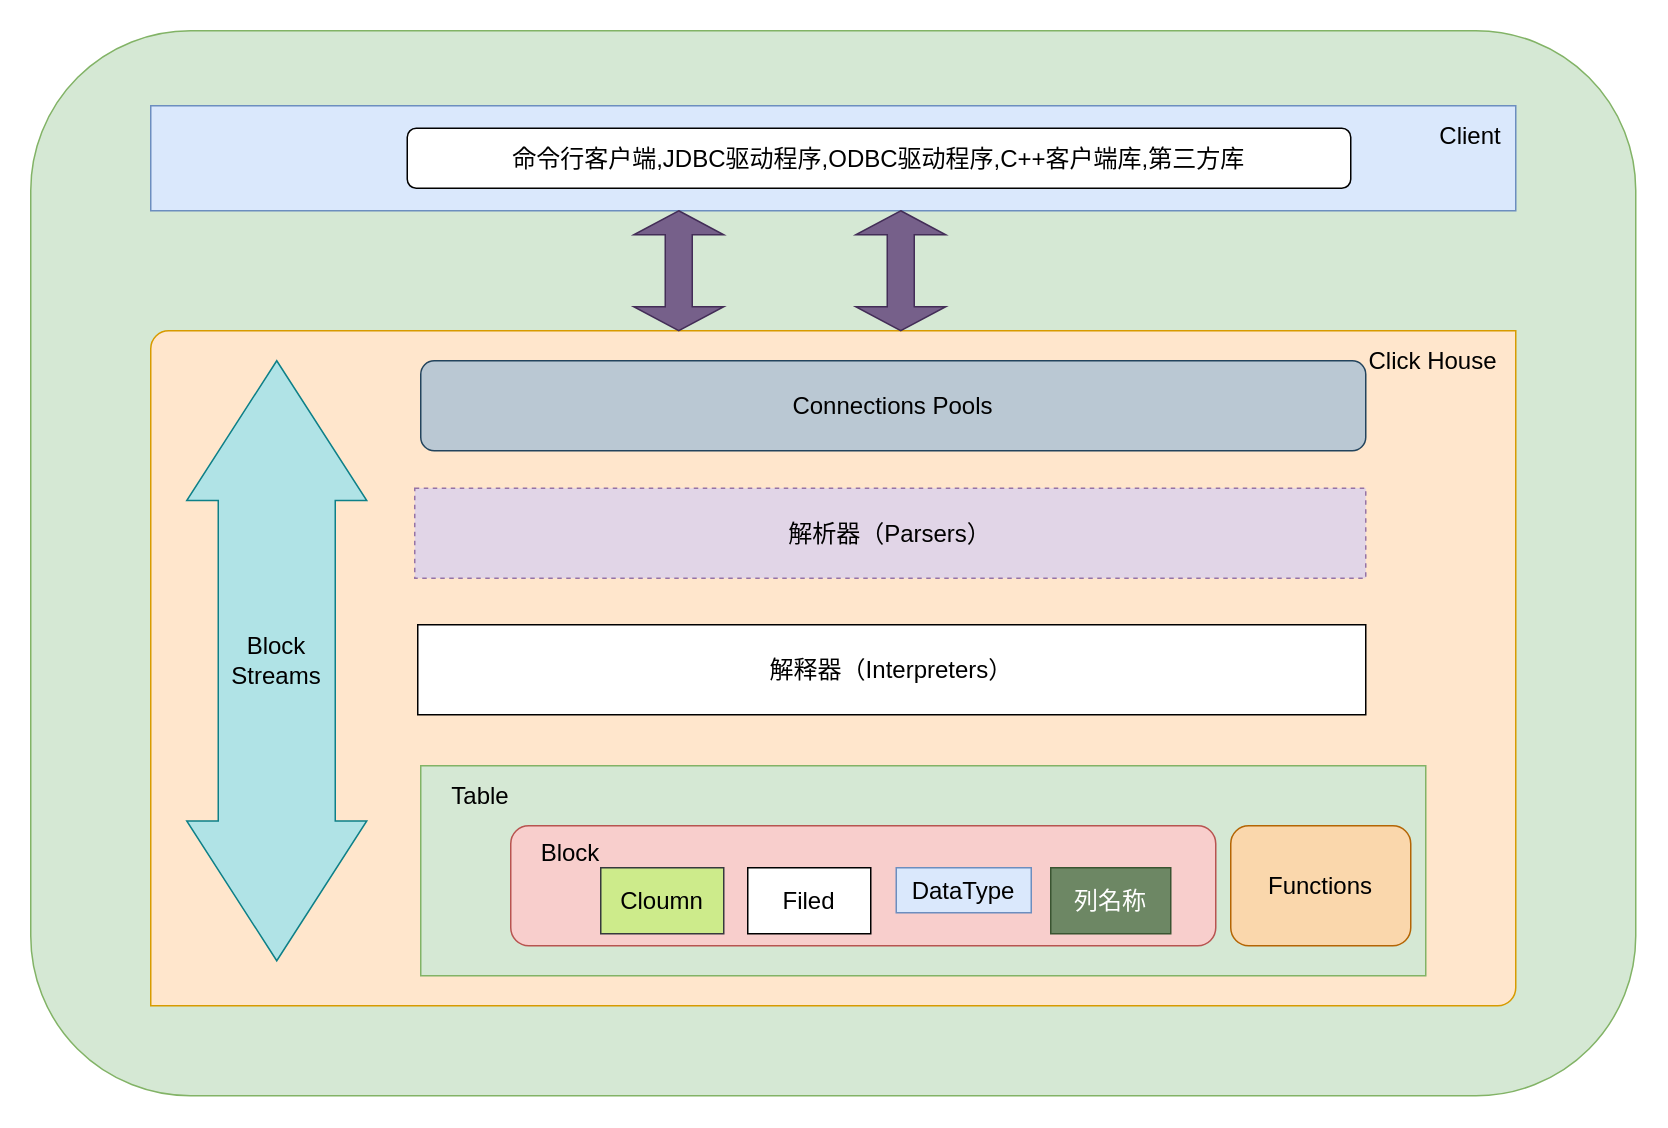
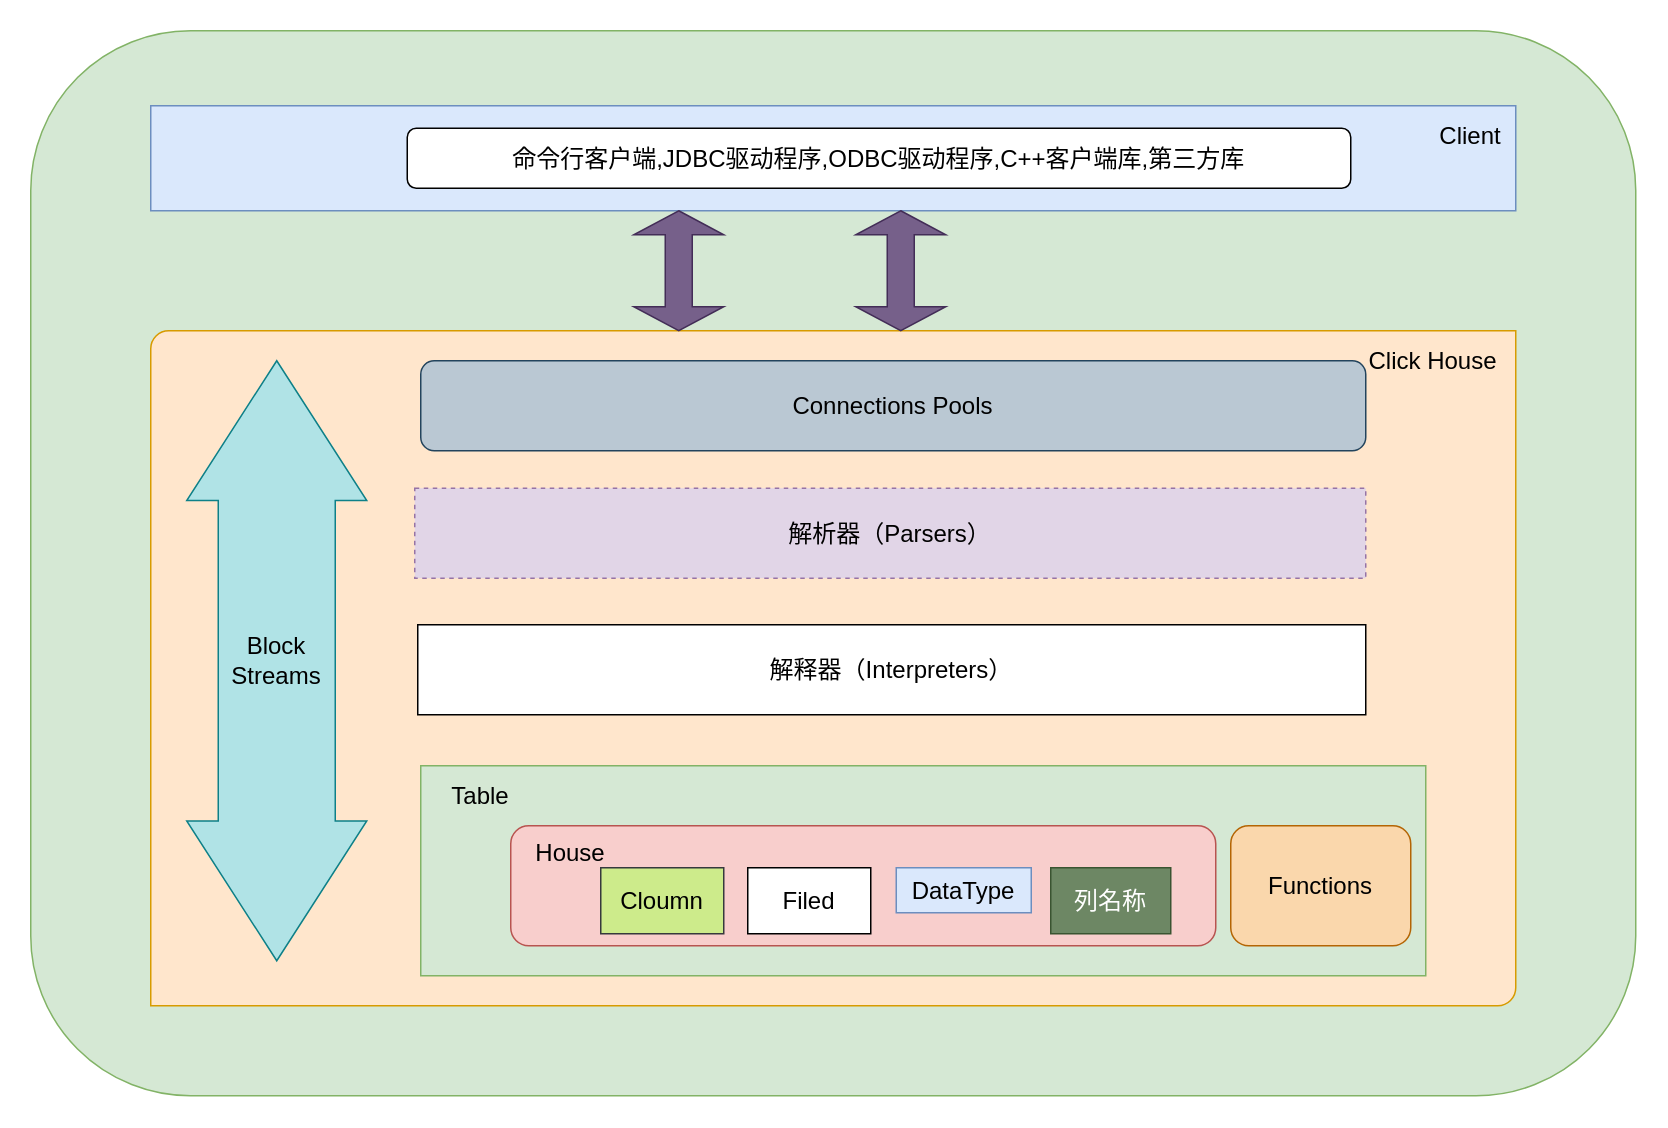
(571, 853) -> (571, 853)
